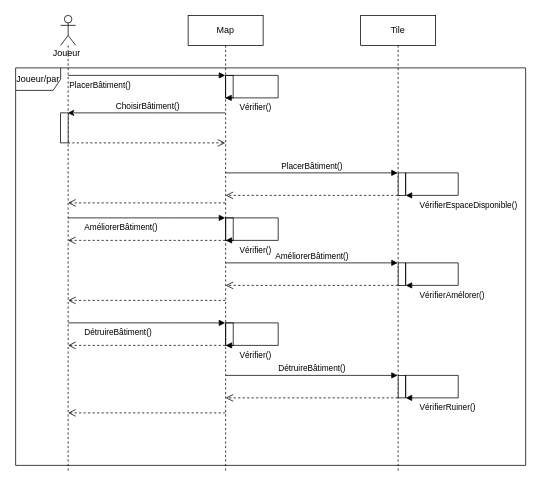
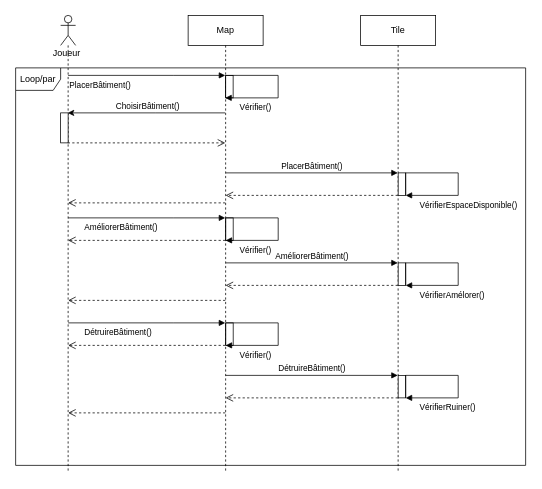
(38, 79) -> (38, 79)
